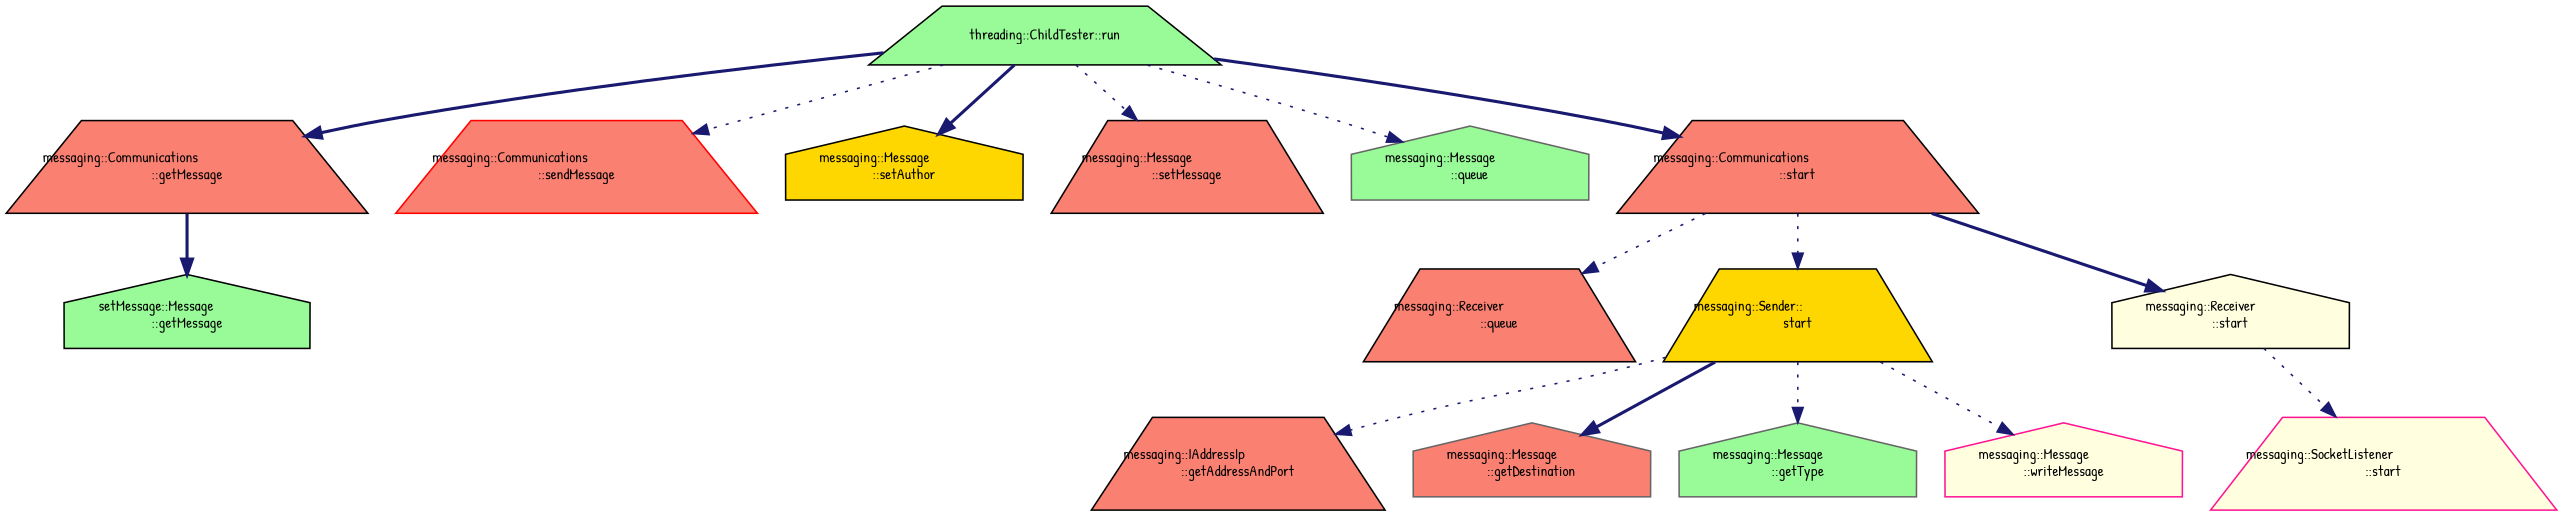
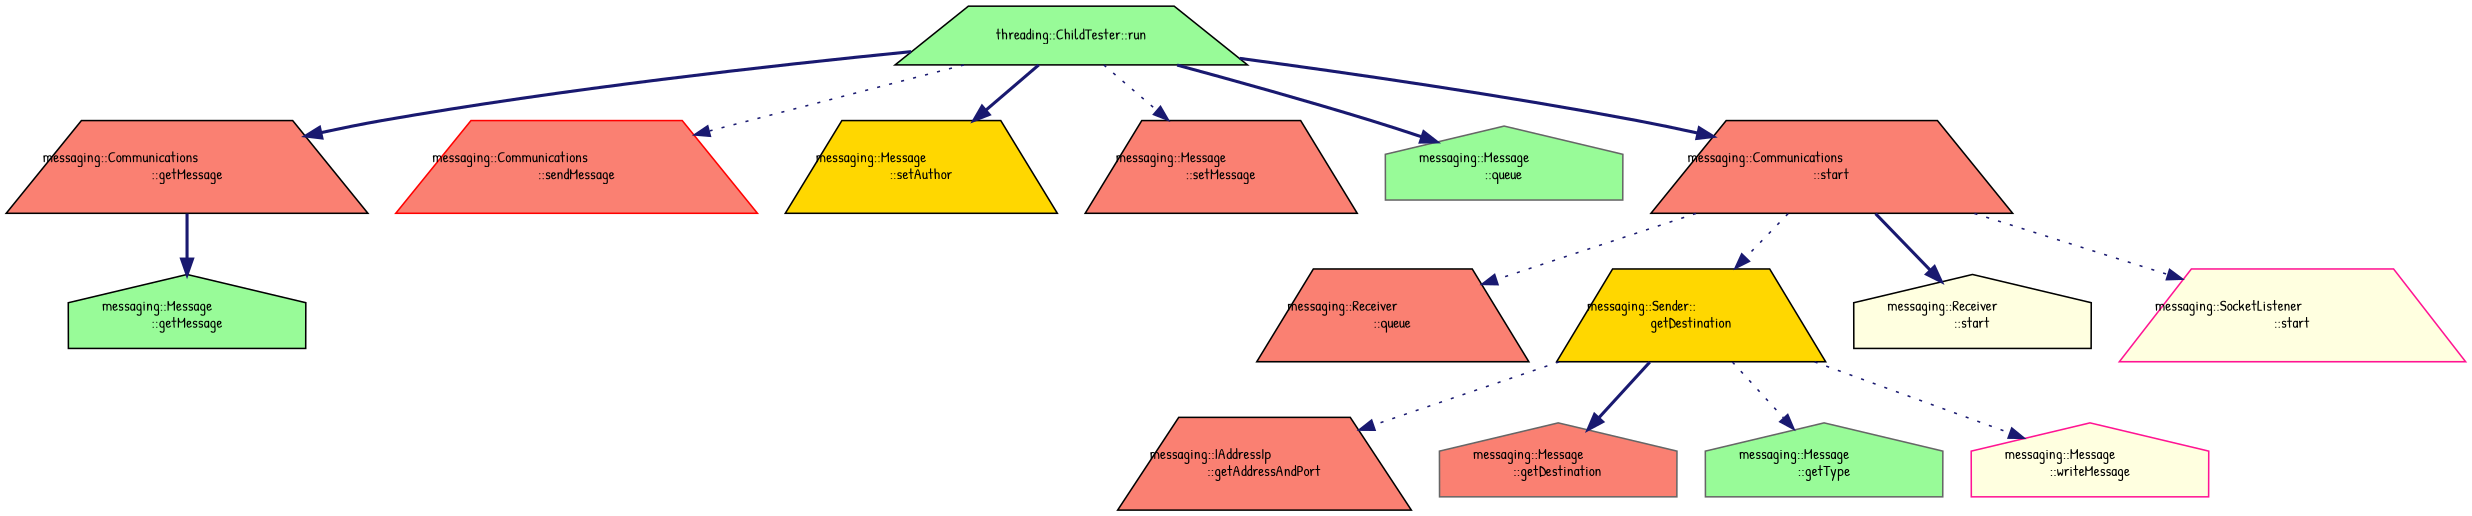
(1268, 100) -> (1300, 99)
(904, 167) -> (921, 167)
(187, 315) -> (187, 315)
(1798, 315) -> (1691, 315)
(2294, 377) -> (2071, 244)
